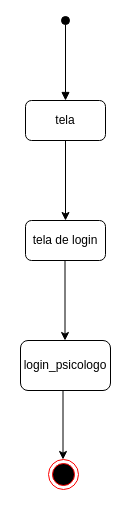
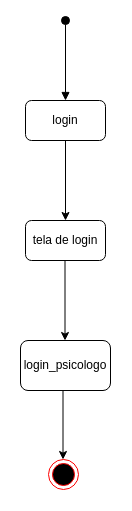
(66, 121) -> (66, 121)
